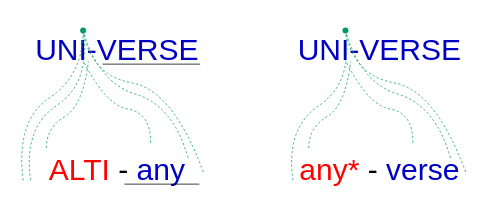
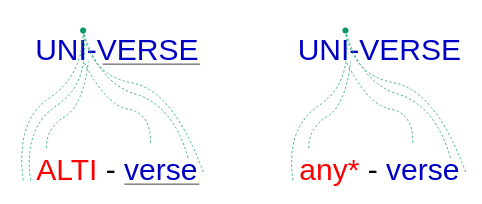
(117, 169) -> (117, 169)
